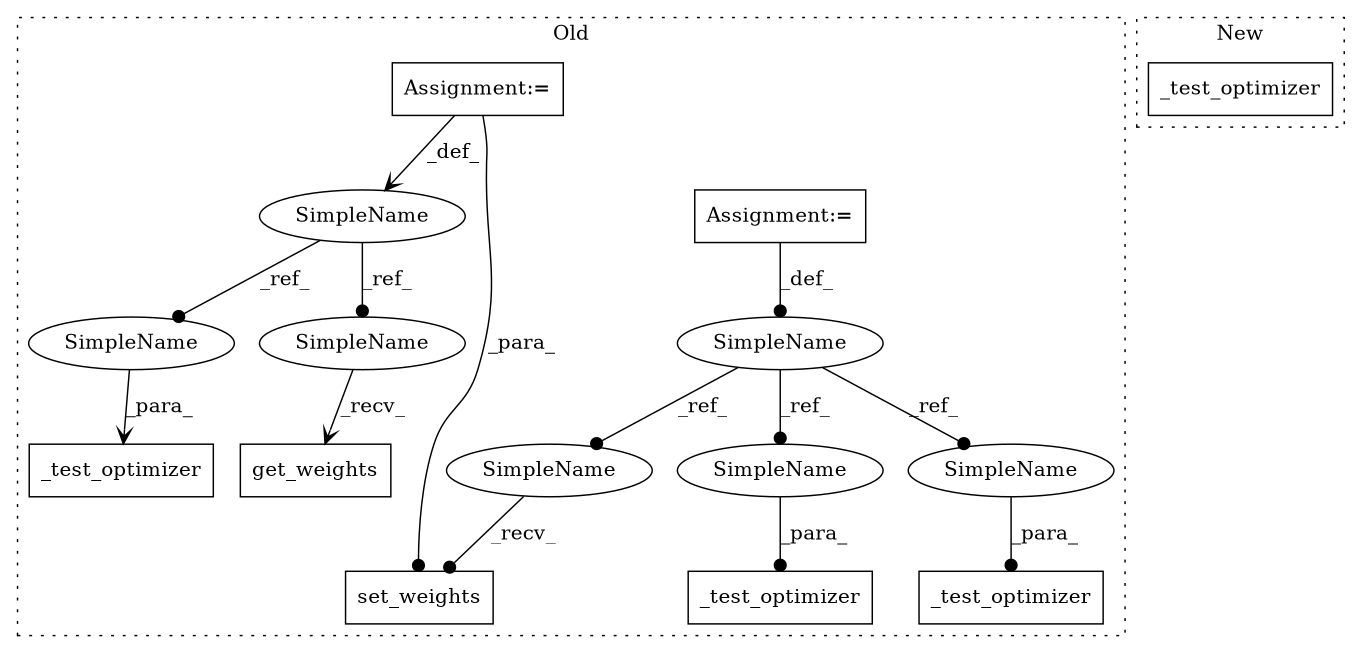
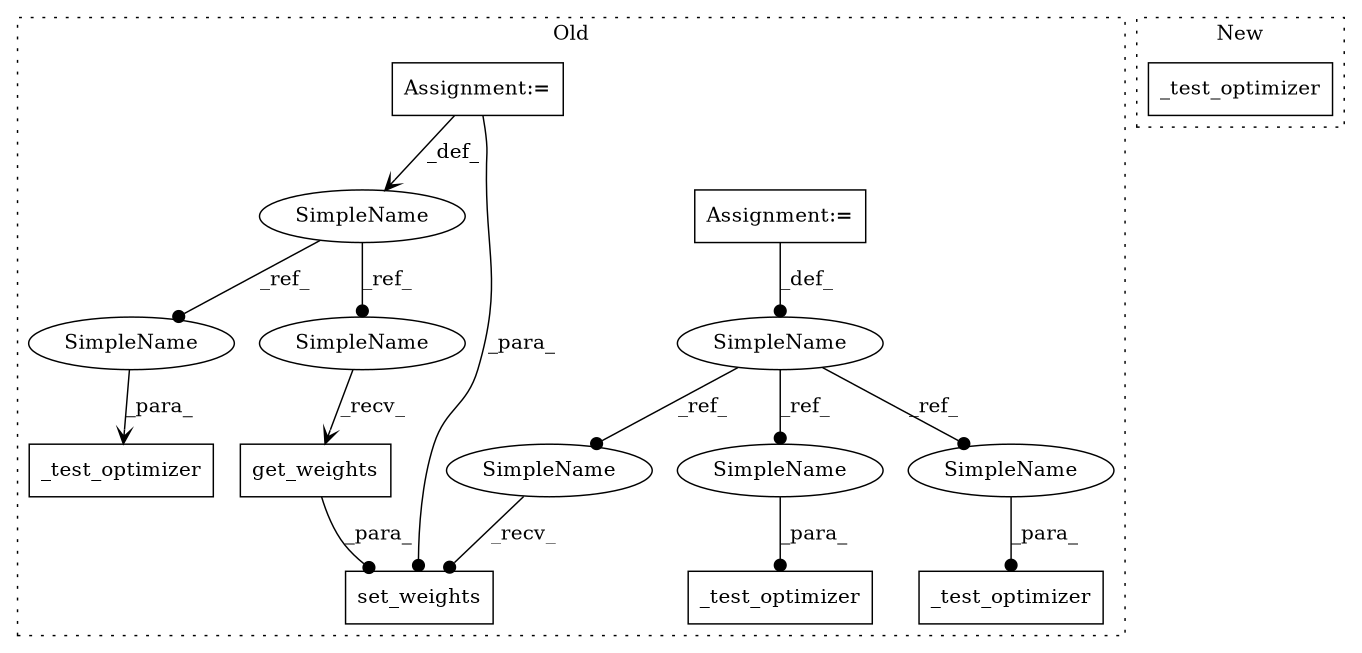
none -> (337, 534)
